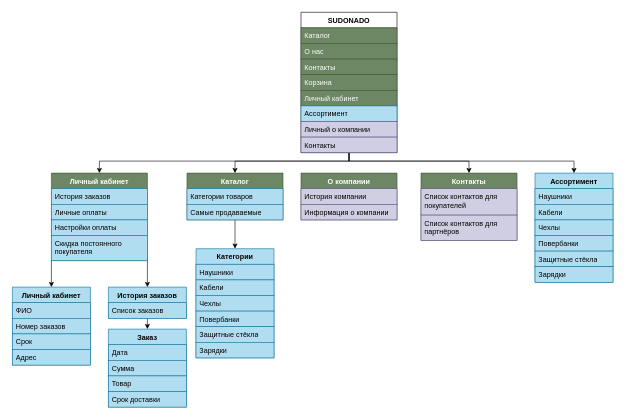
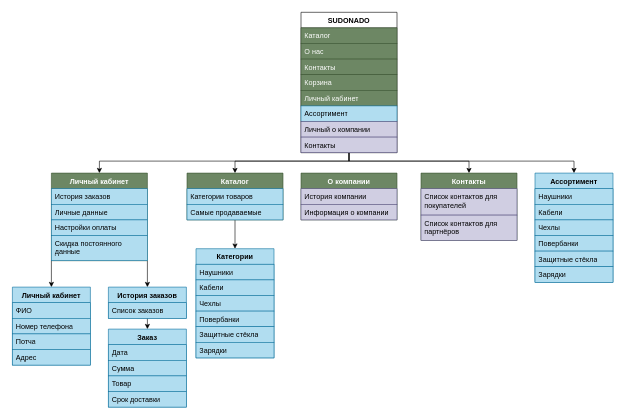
(80, 213) -> (80, 213)
(100, 248) -> (100, 248)
(41, 327) -> (43, 327)
(24, 342) -> (26, 342)
